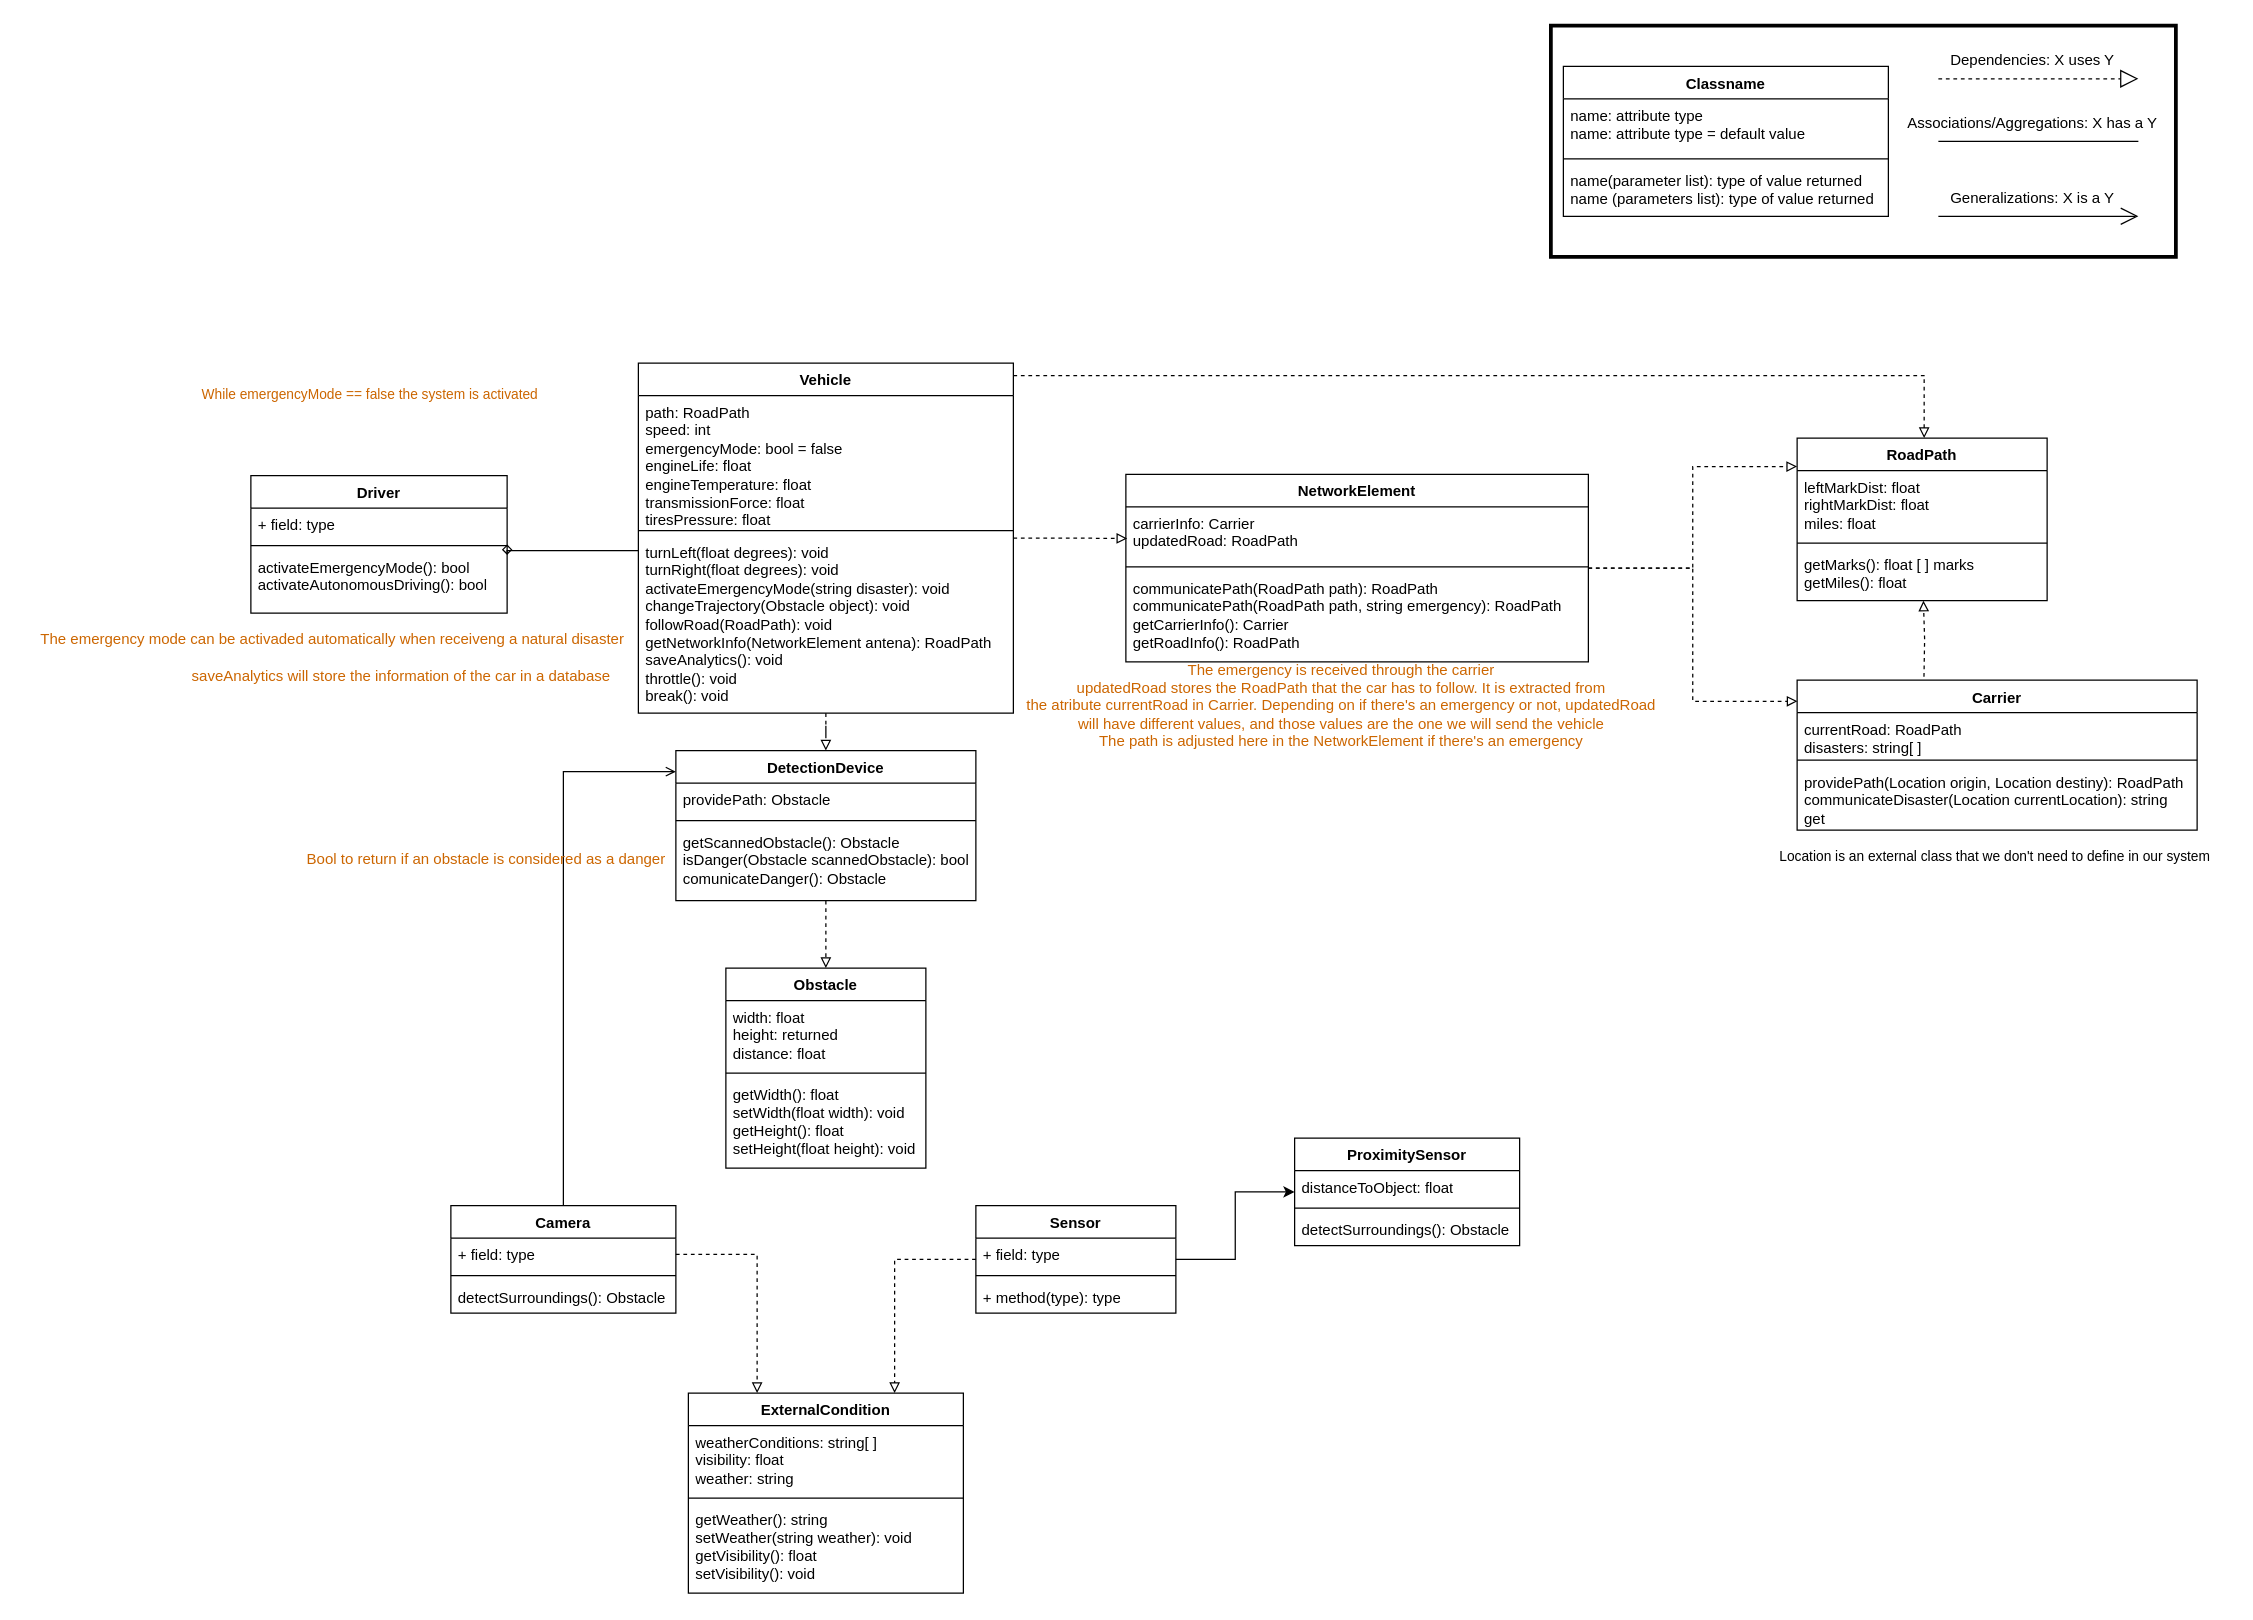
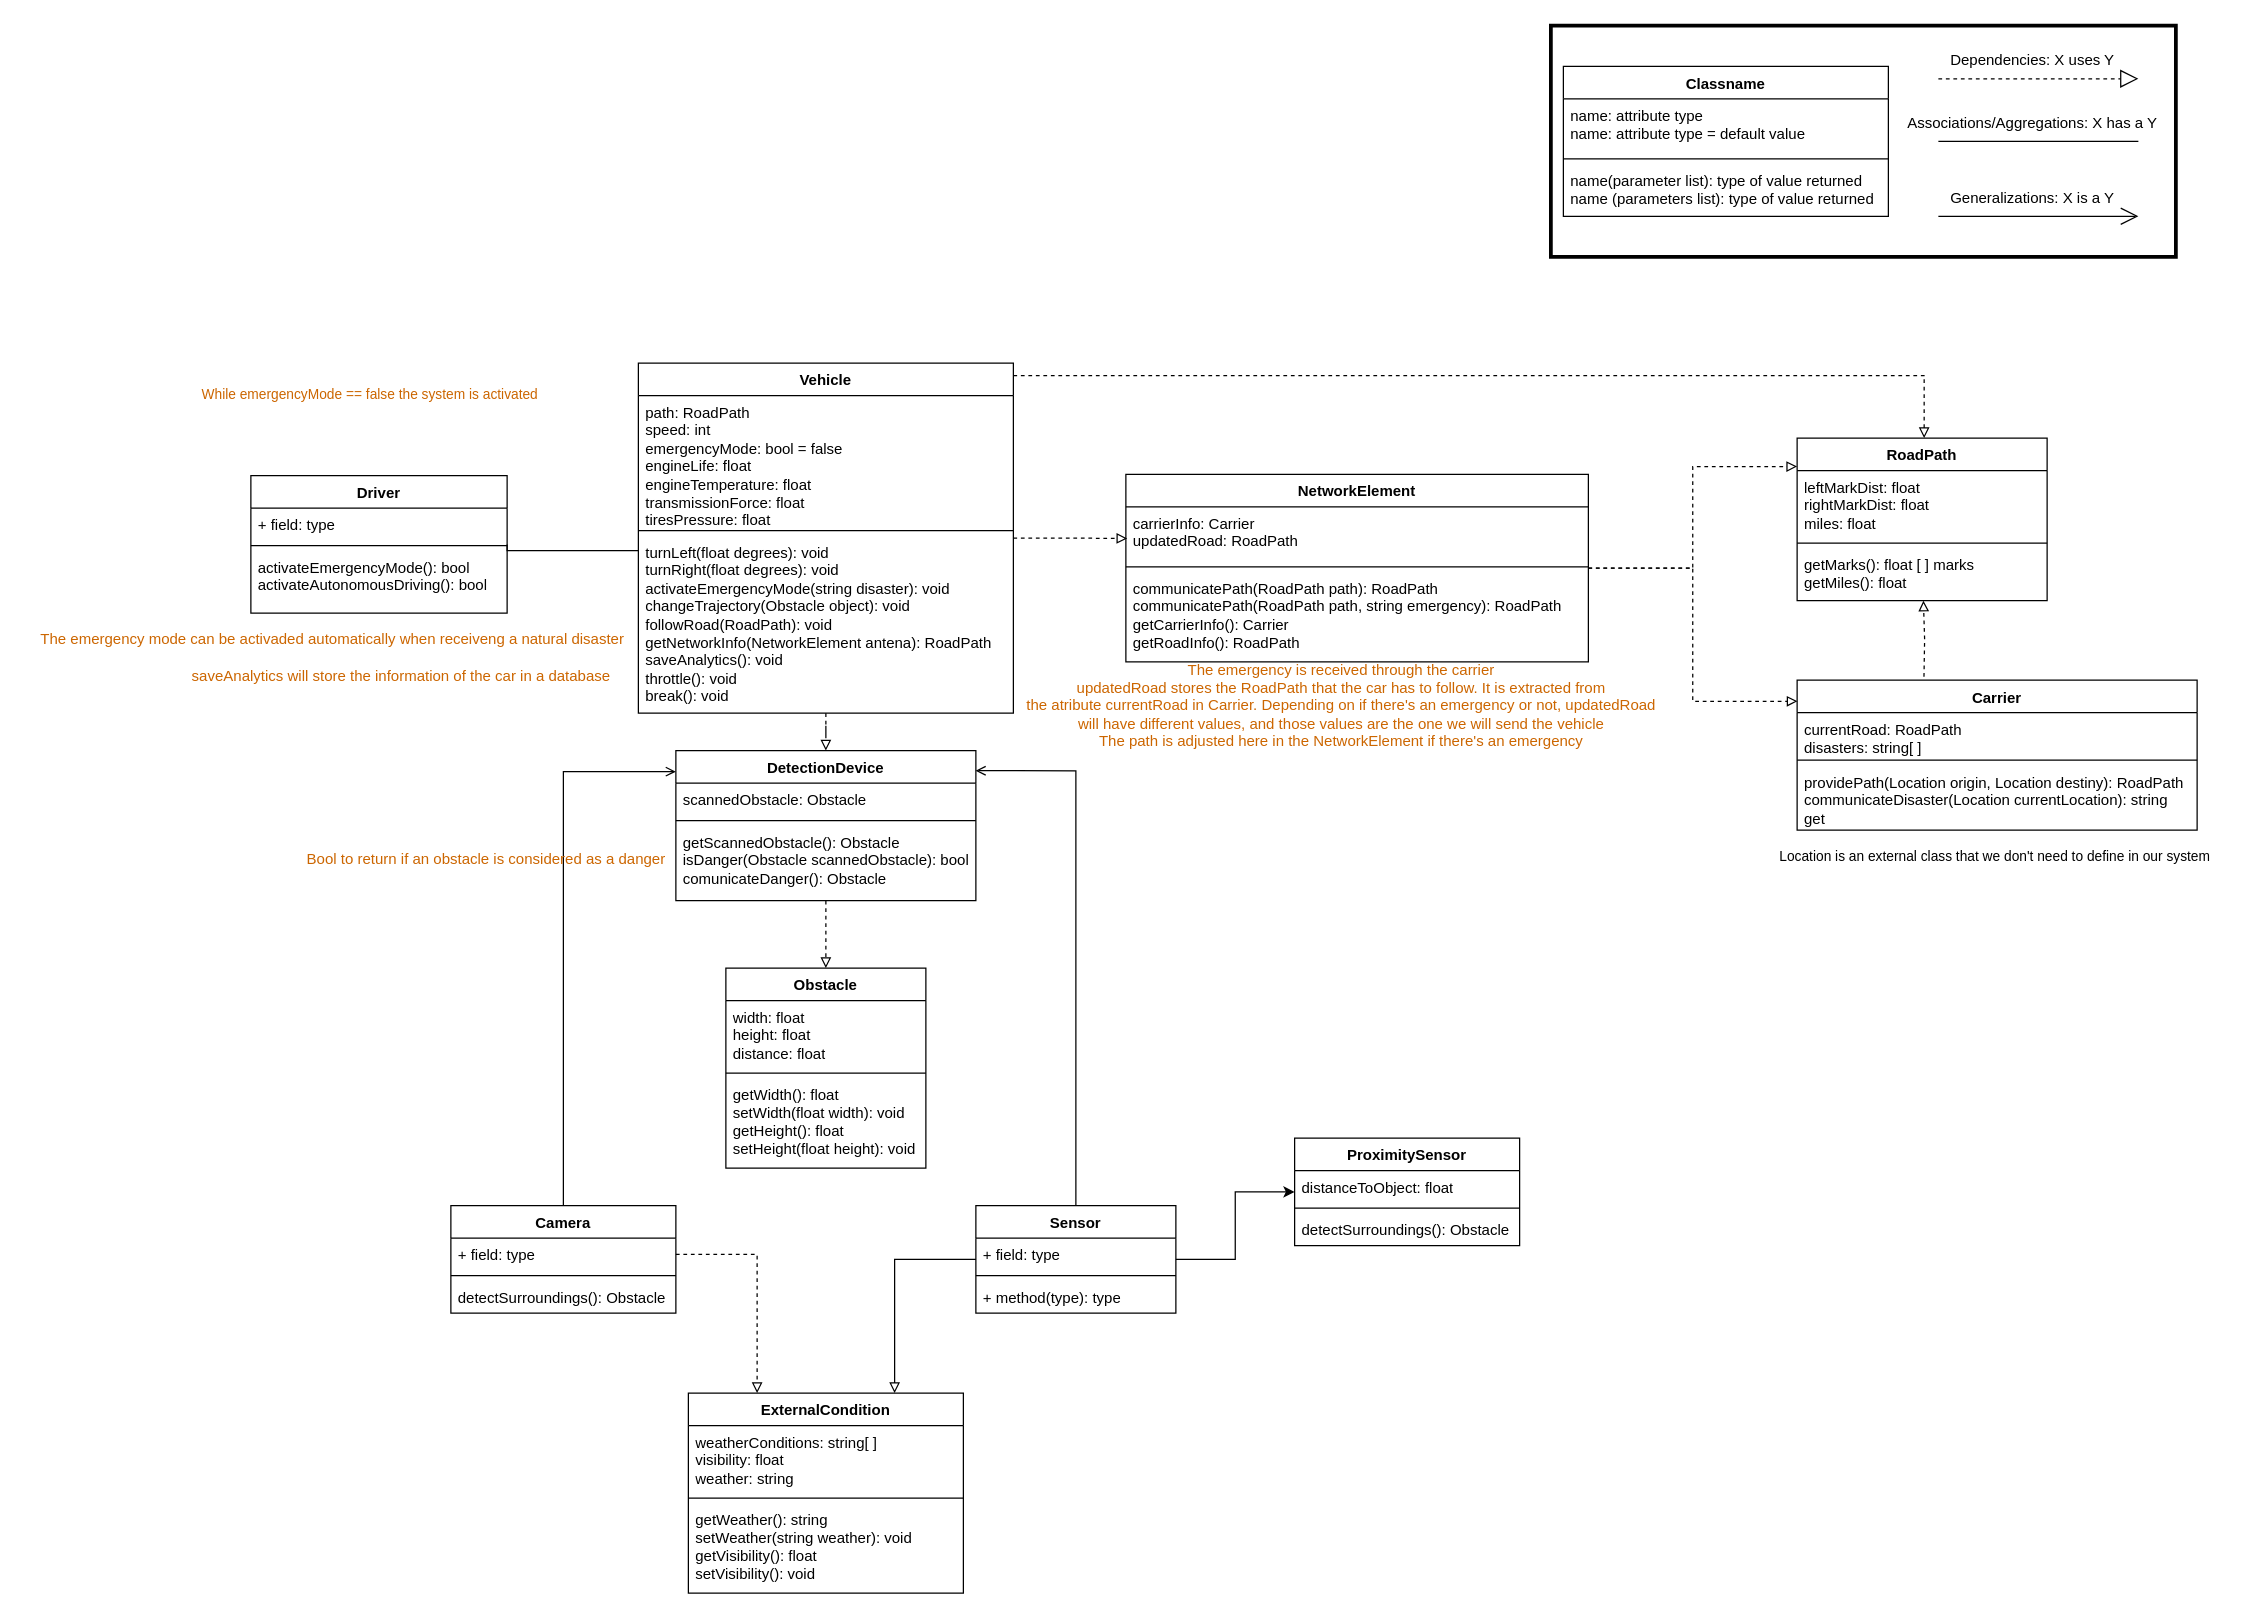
(511, 551) -> (511, 551)
(764, 801) -> (780, 801)
none -> (1076, 940)
(794, 1036) -> (788, 1036)
(894, 1281) -> (894, 1281)
